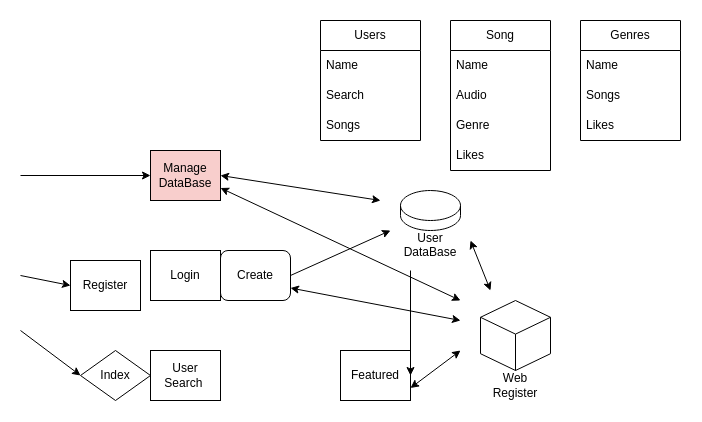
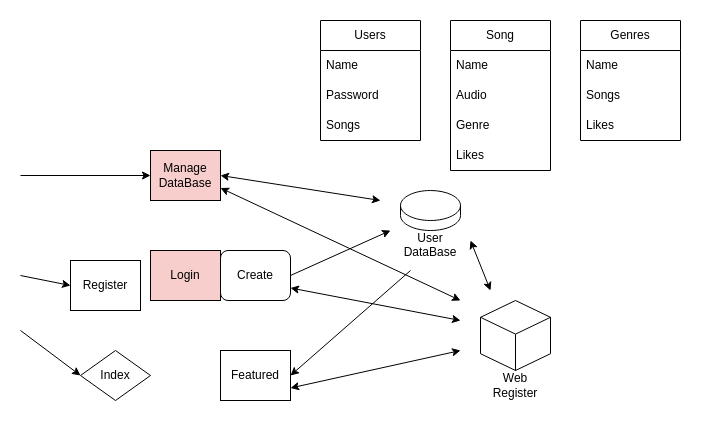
(347, 96) -> (353, 96)
(186, 276) -> (186, 276)
(186, 376) -> none
(376, 376) -> (256, 376)
